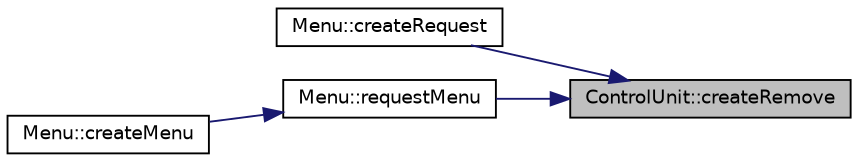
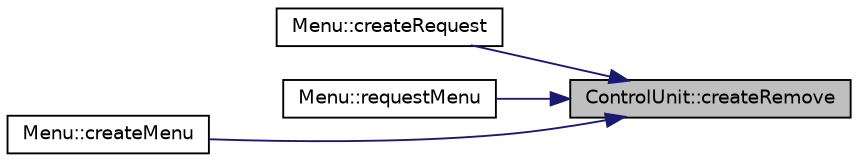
(237, 118) -> (408, 140)
